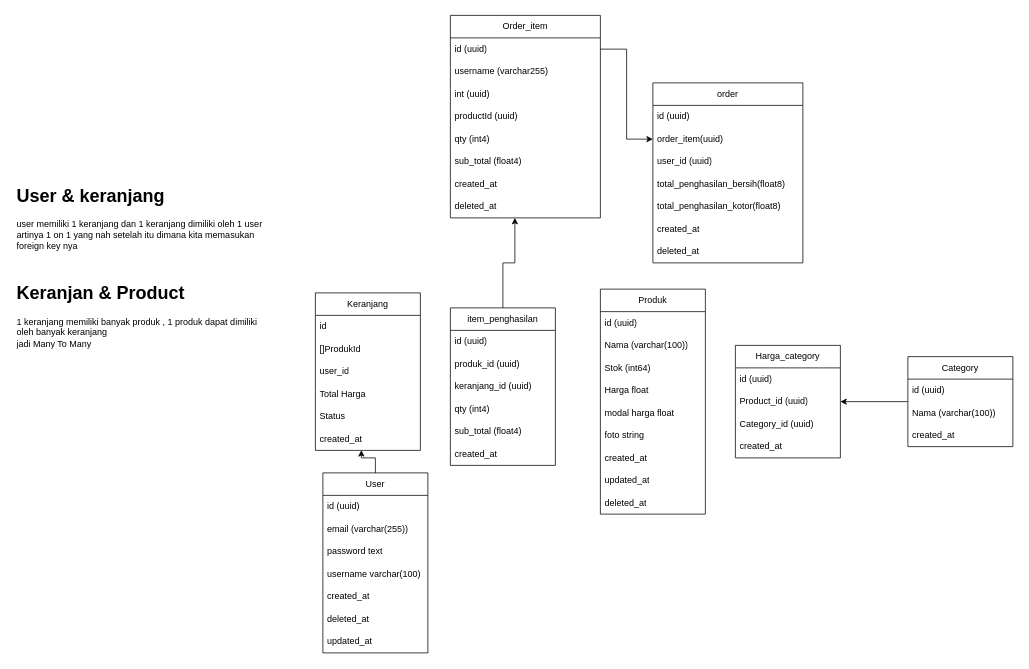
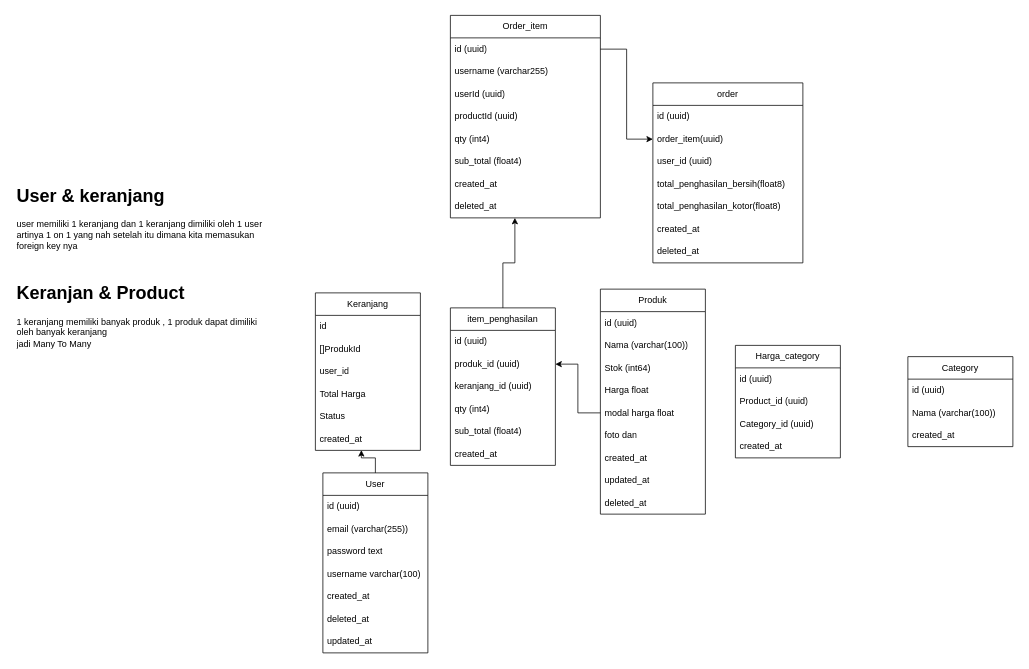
(477, 94) -> (485, 94)
(876, 402) -> none
none -> (578, 413)
(630, 435) -> (624, 435)
